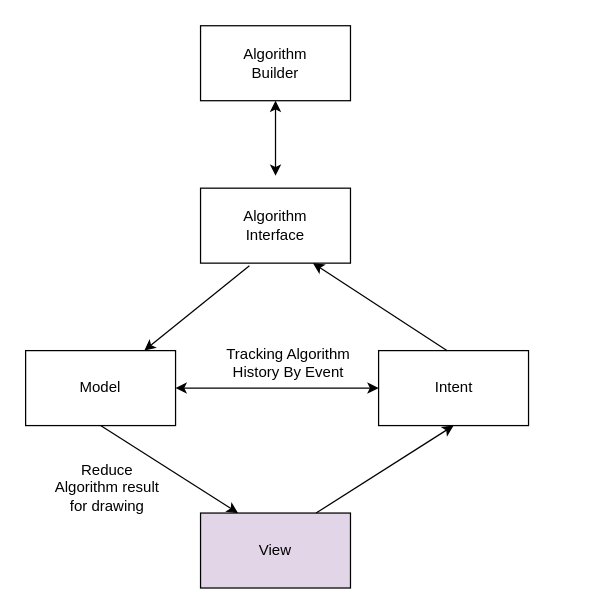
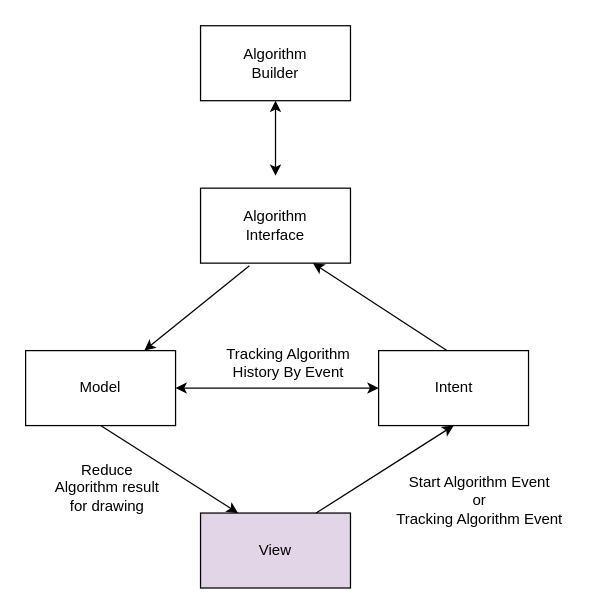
none -> (479, 501)
